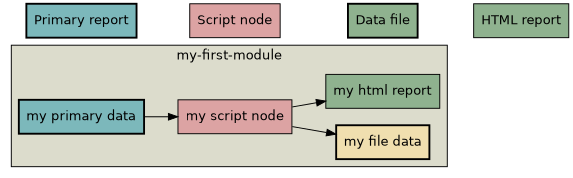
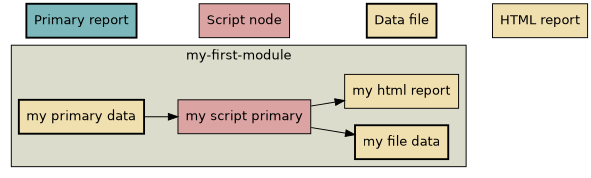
(383, 21) -> (402, 21)
(521, 21) -> (540, 21)
(383, 91) -> (402, 91)
(81, 117) -> (81, 117)
(235, 117) -> (244, 117)
